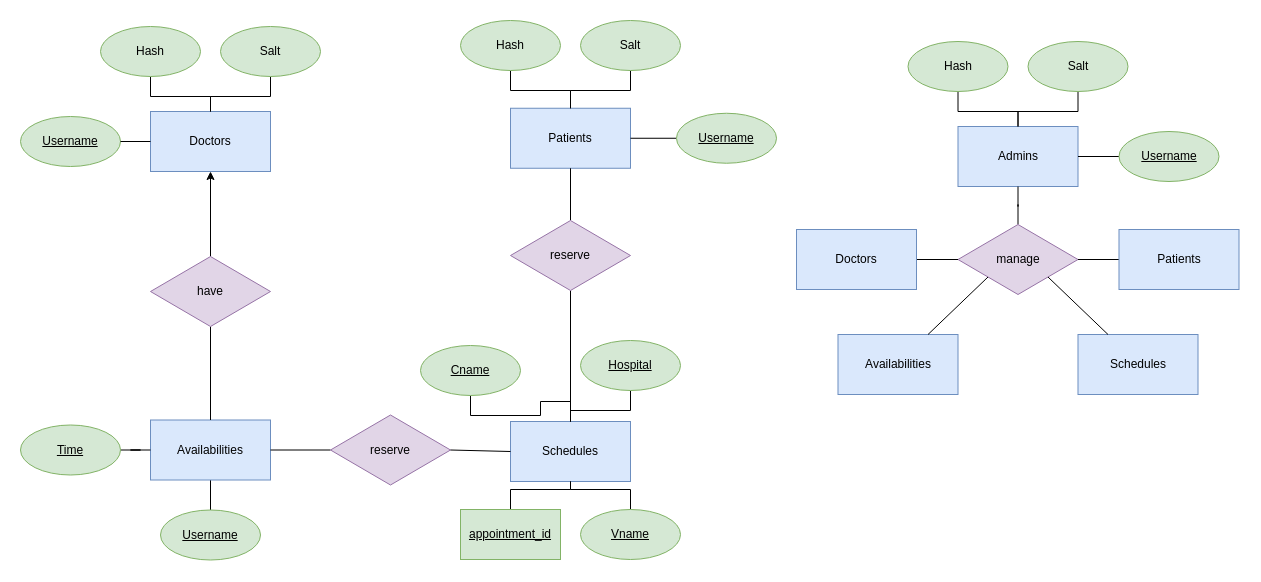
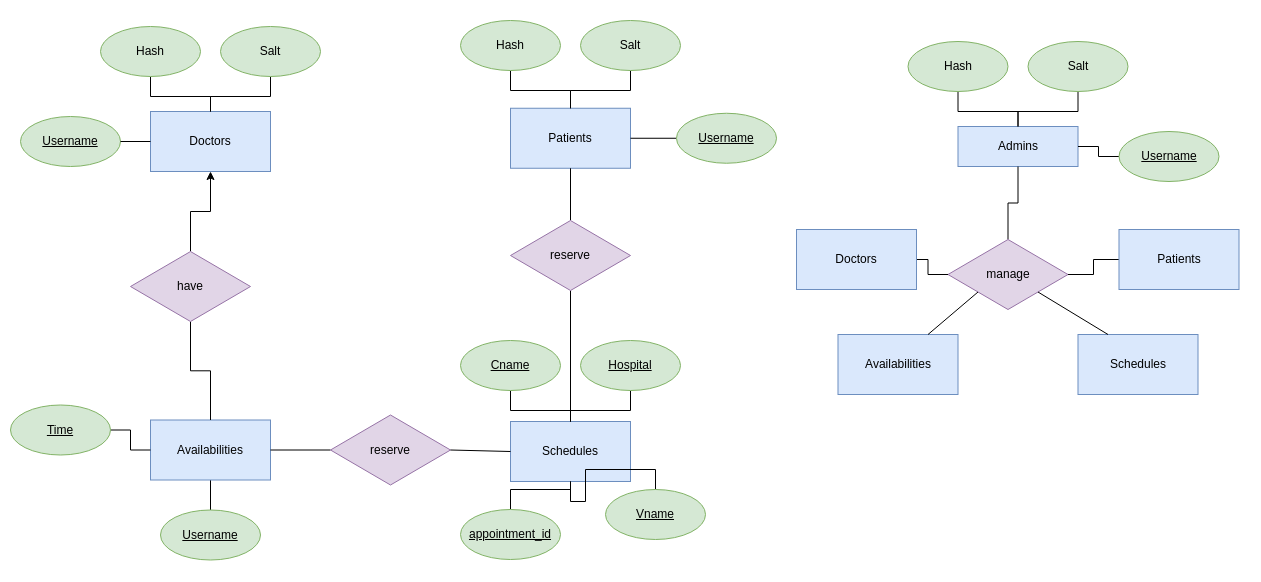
(1018, 157) -> (1018, 147)
(1018, 260) -> (1008, 275)
(211, 292) -> (191, 287)
(471, 371) -> (511, 366)
(71, 450) -> (61, 430)
(511, 535) -> (511, 535)
(631, 535) -> (656, 515)
